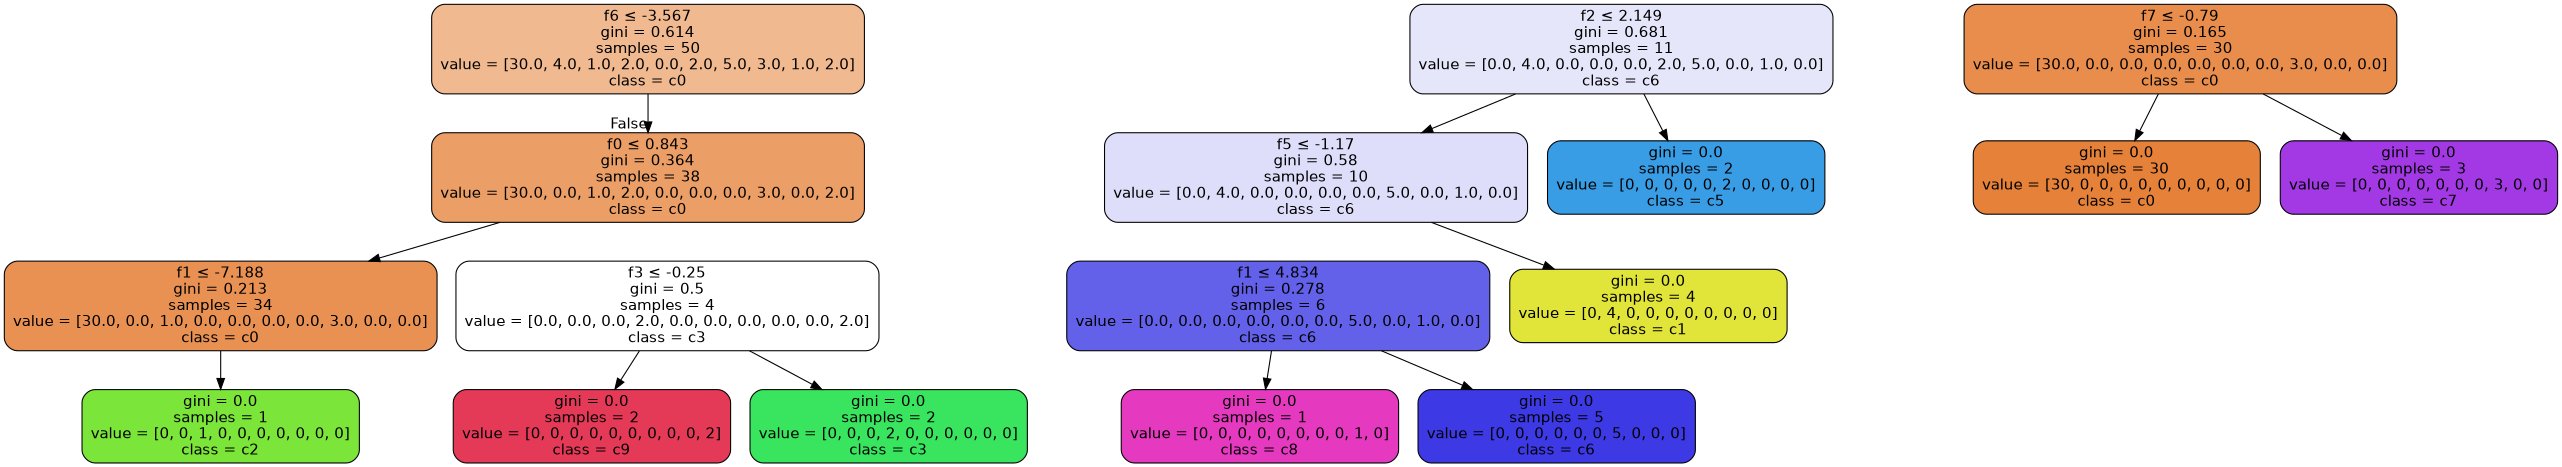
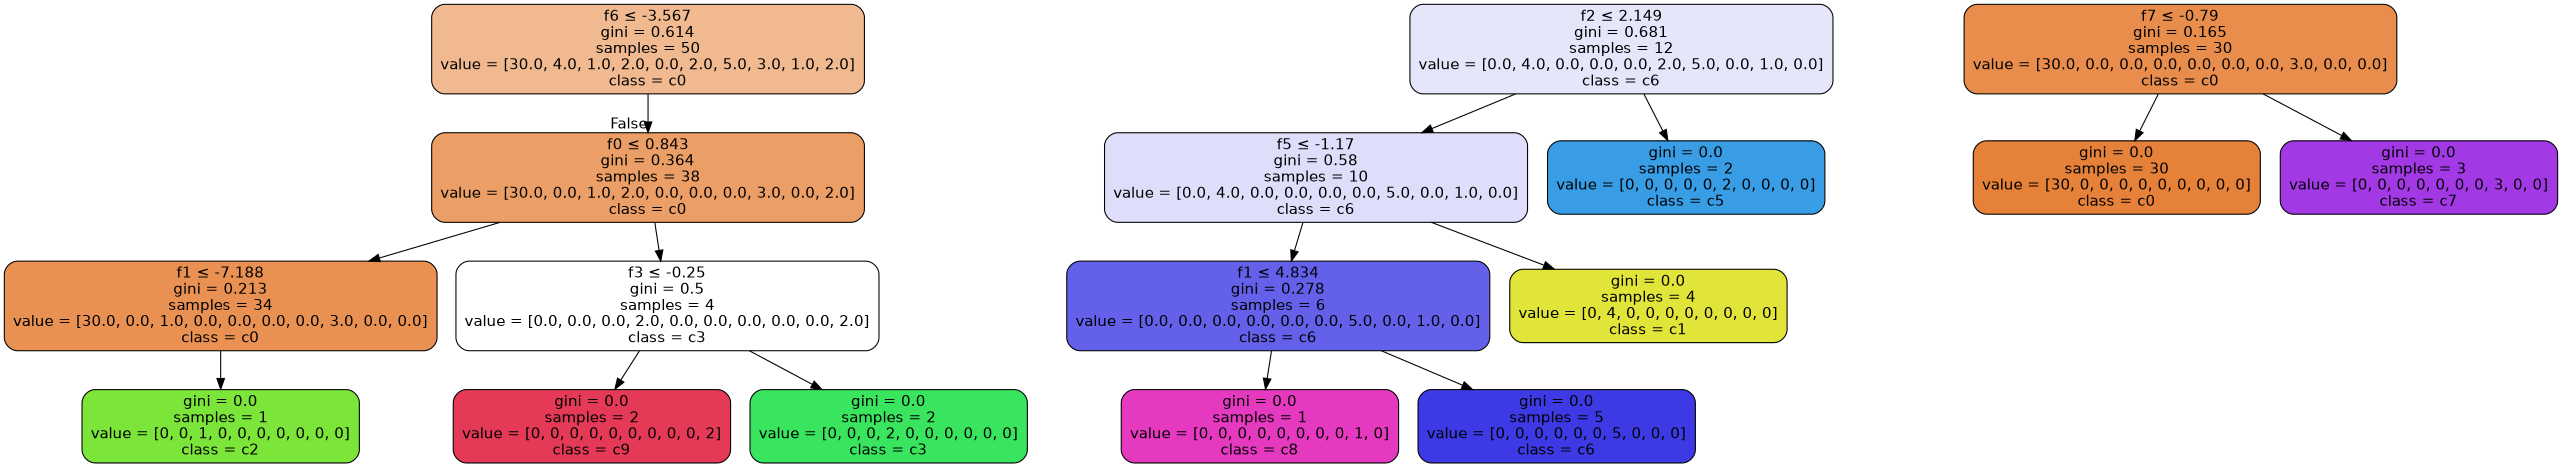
(1621, 49) -> (1621, 49)
none -> (657, 236)
none -> (1299, 237)
